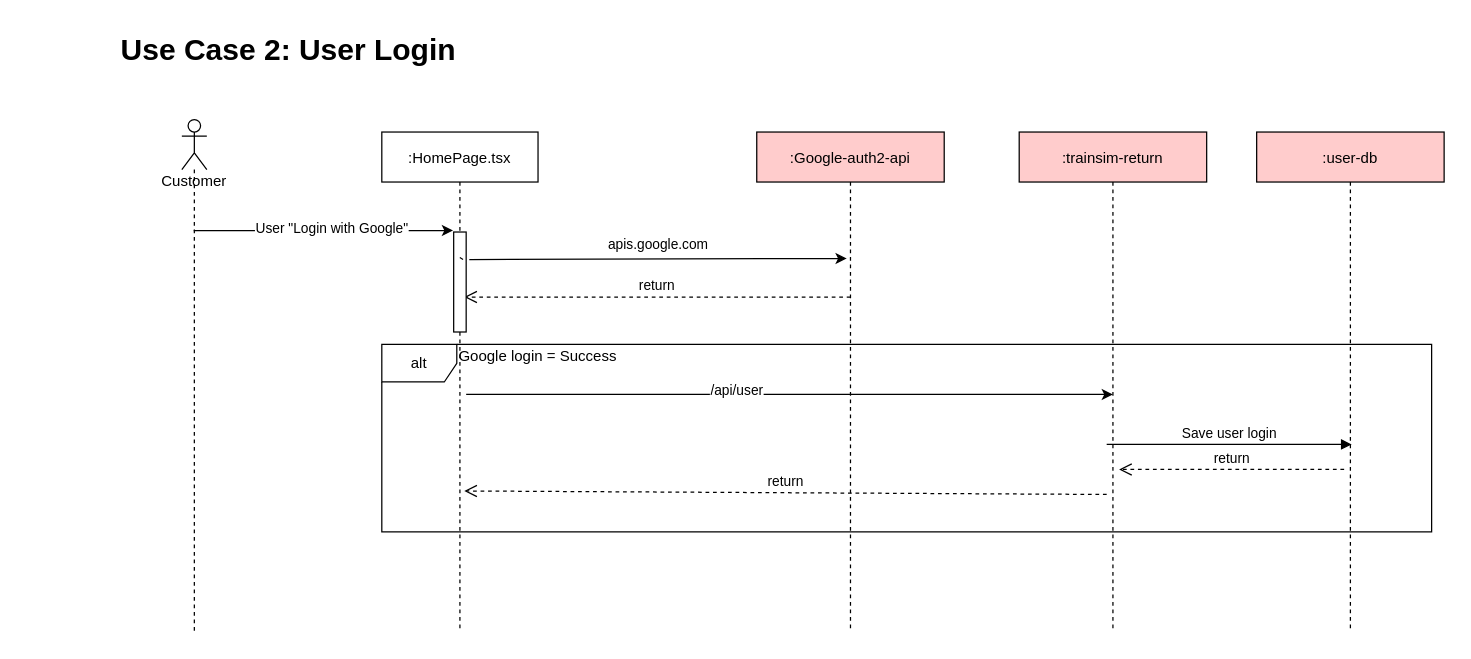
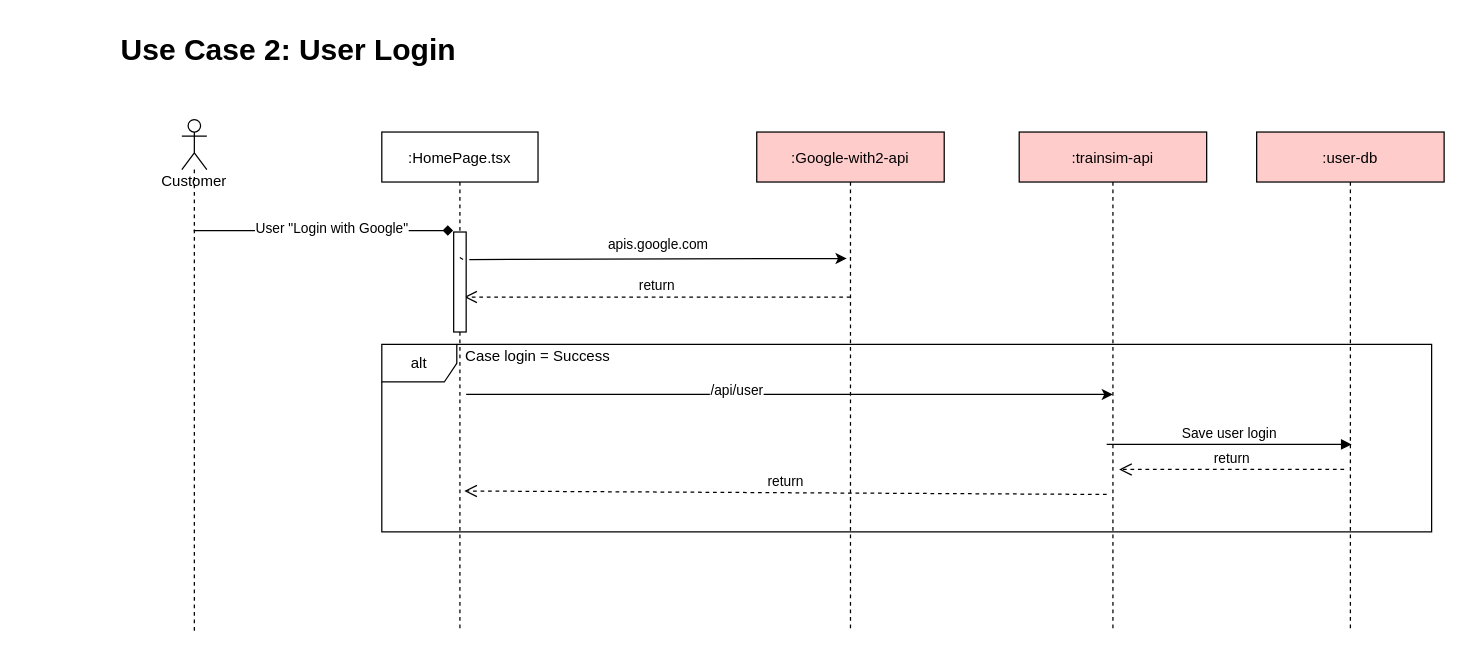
(850, 158) -> (850, 158)
(1113, 158) -> (1113, 158)
(443, 230) -> (442, 230)
(538, 357) -> (538, 357)
